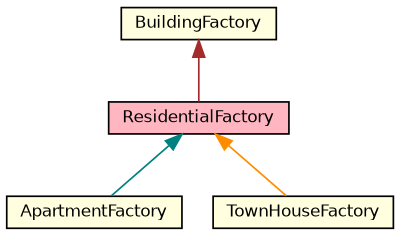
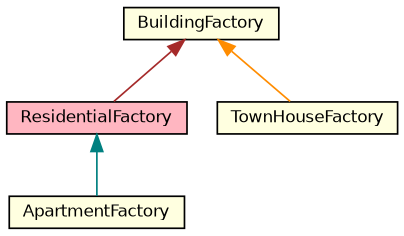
(257, 171) -> (261, 76)
